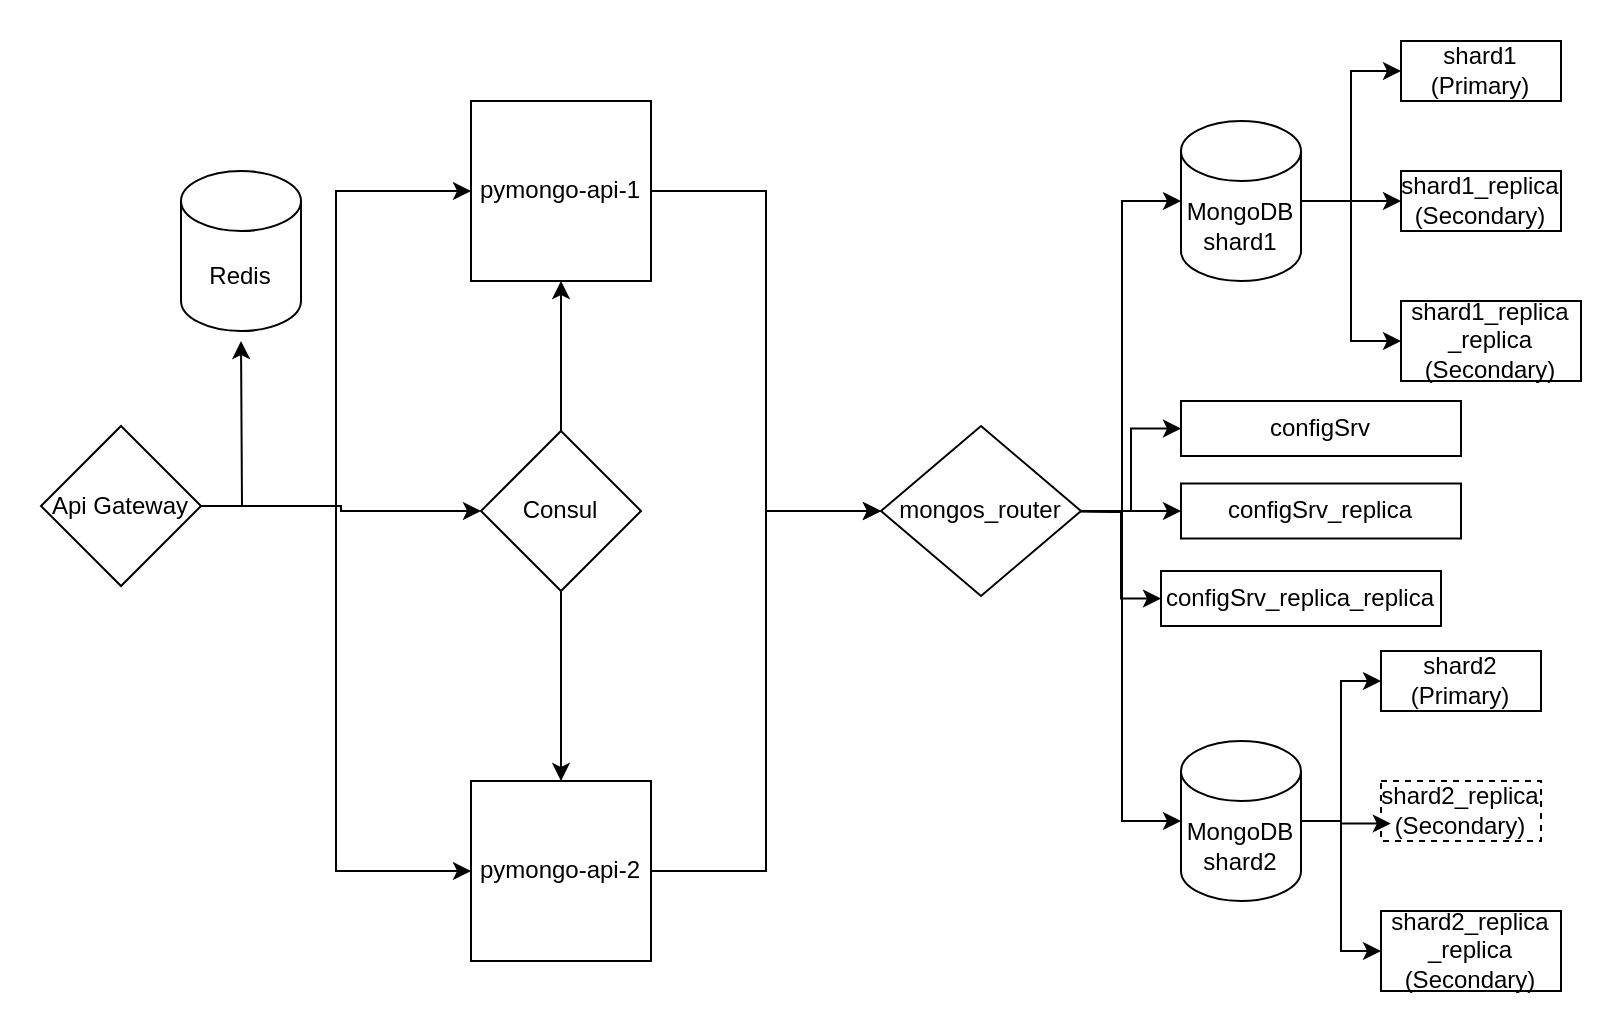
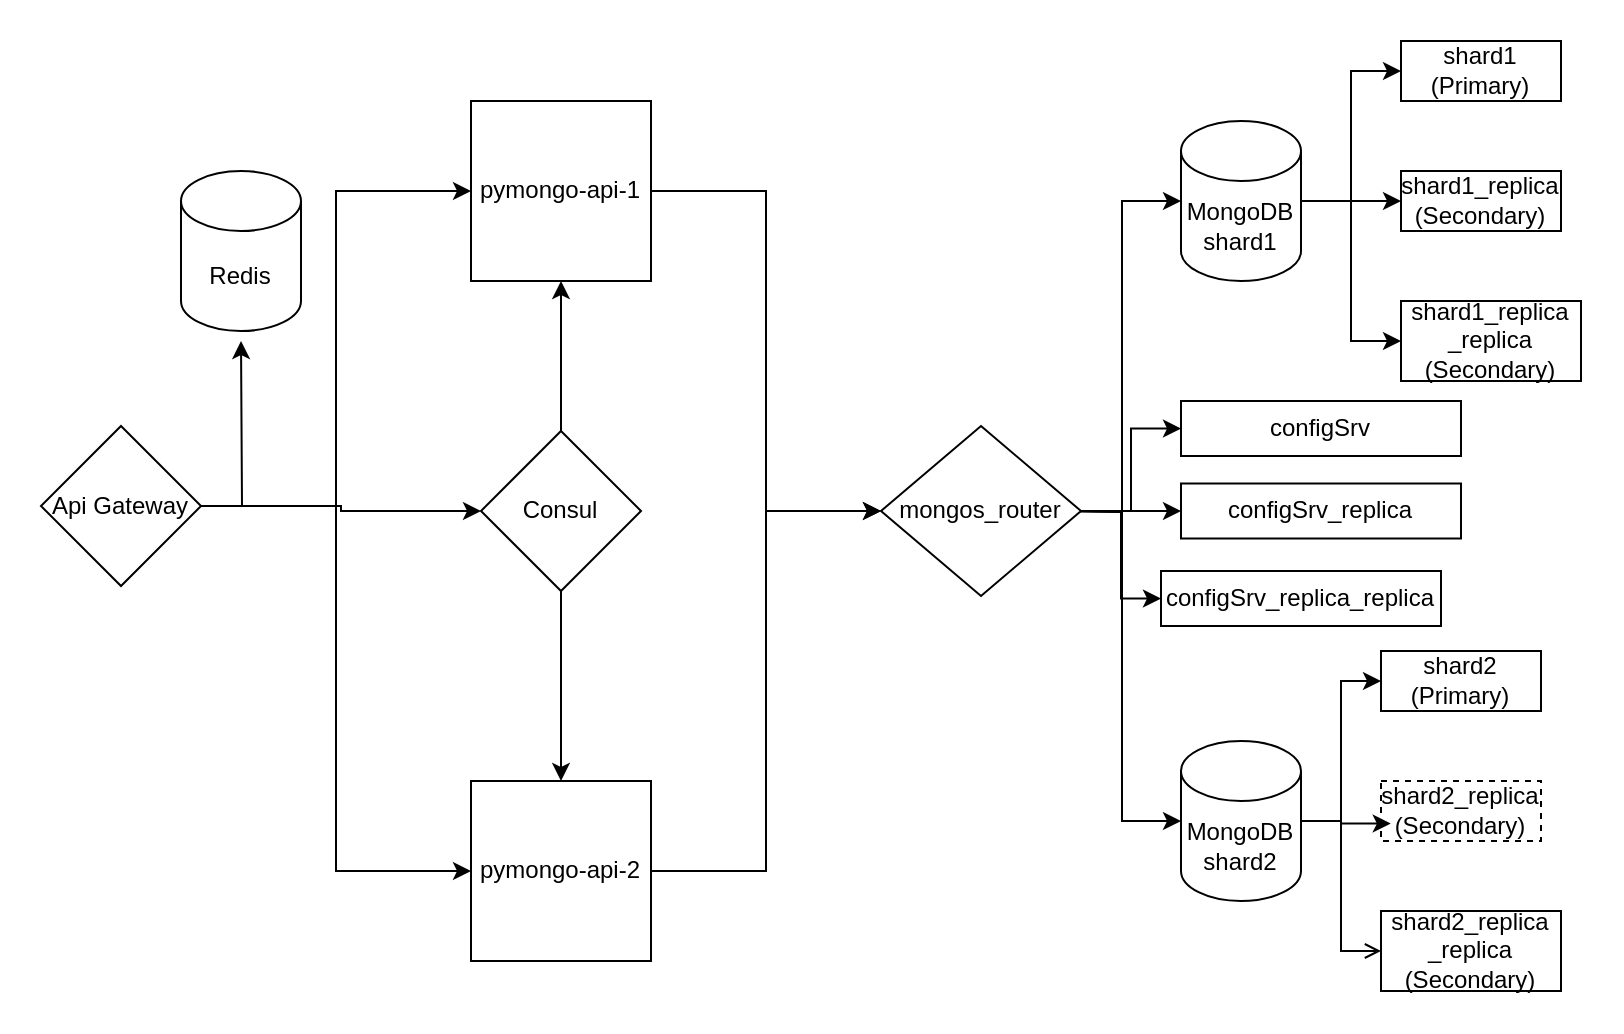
(1366, 951) -> (1369, 951)
